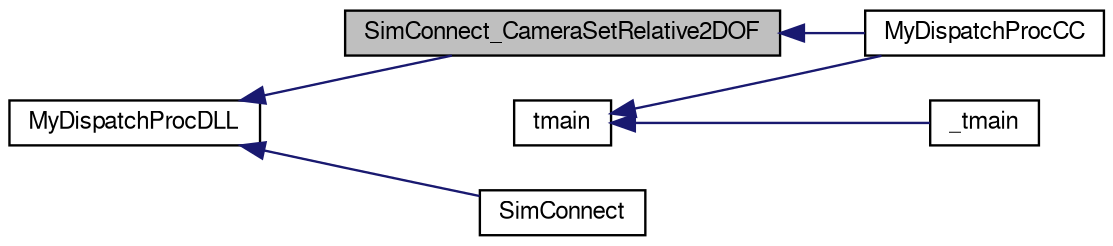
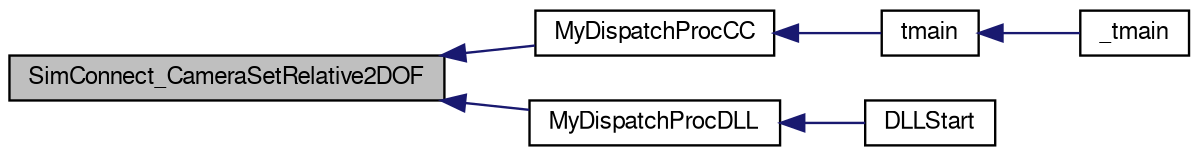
(358, 75) -> (497, 106)
(758, 83) -> (840, 33)
(563, 213) -> (930, 123)
